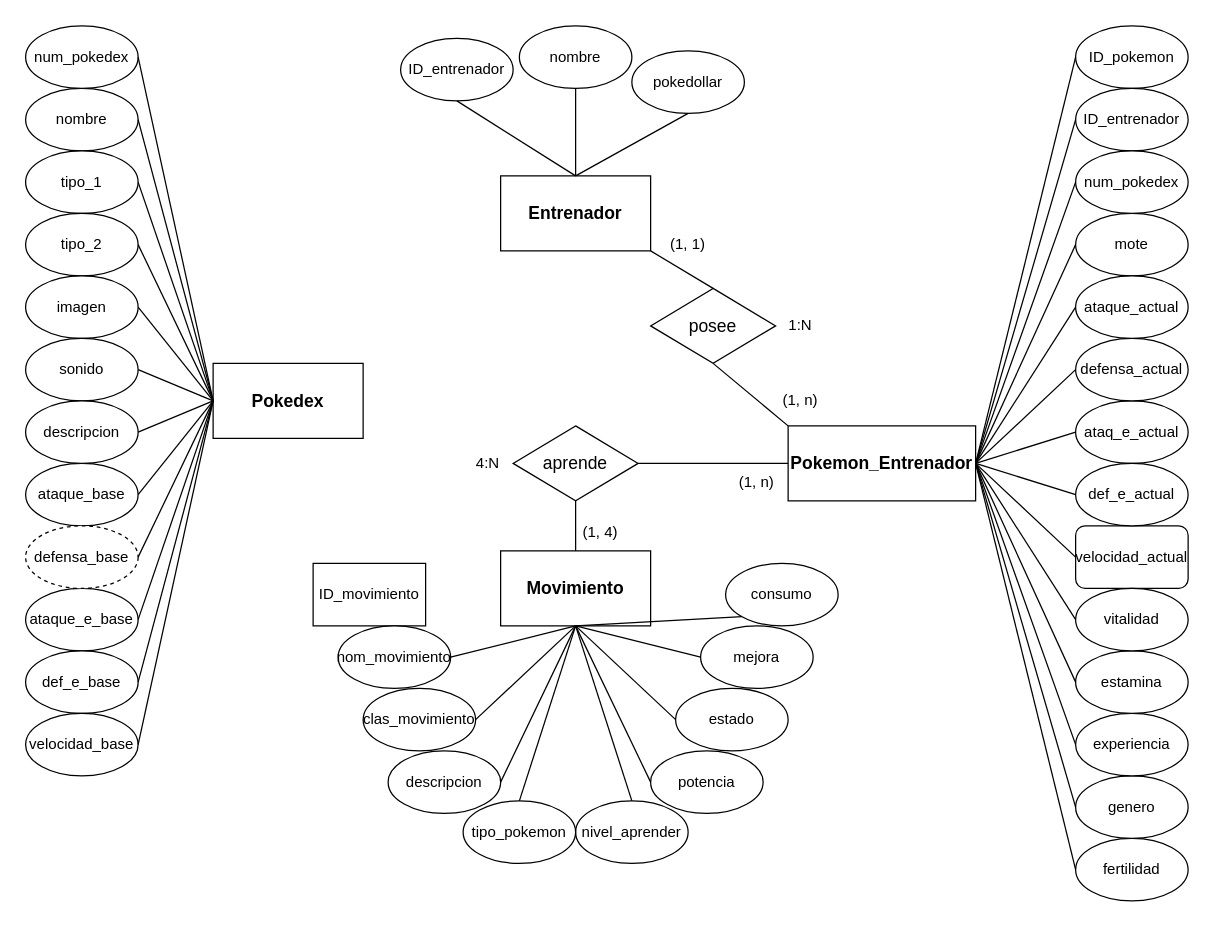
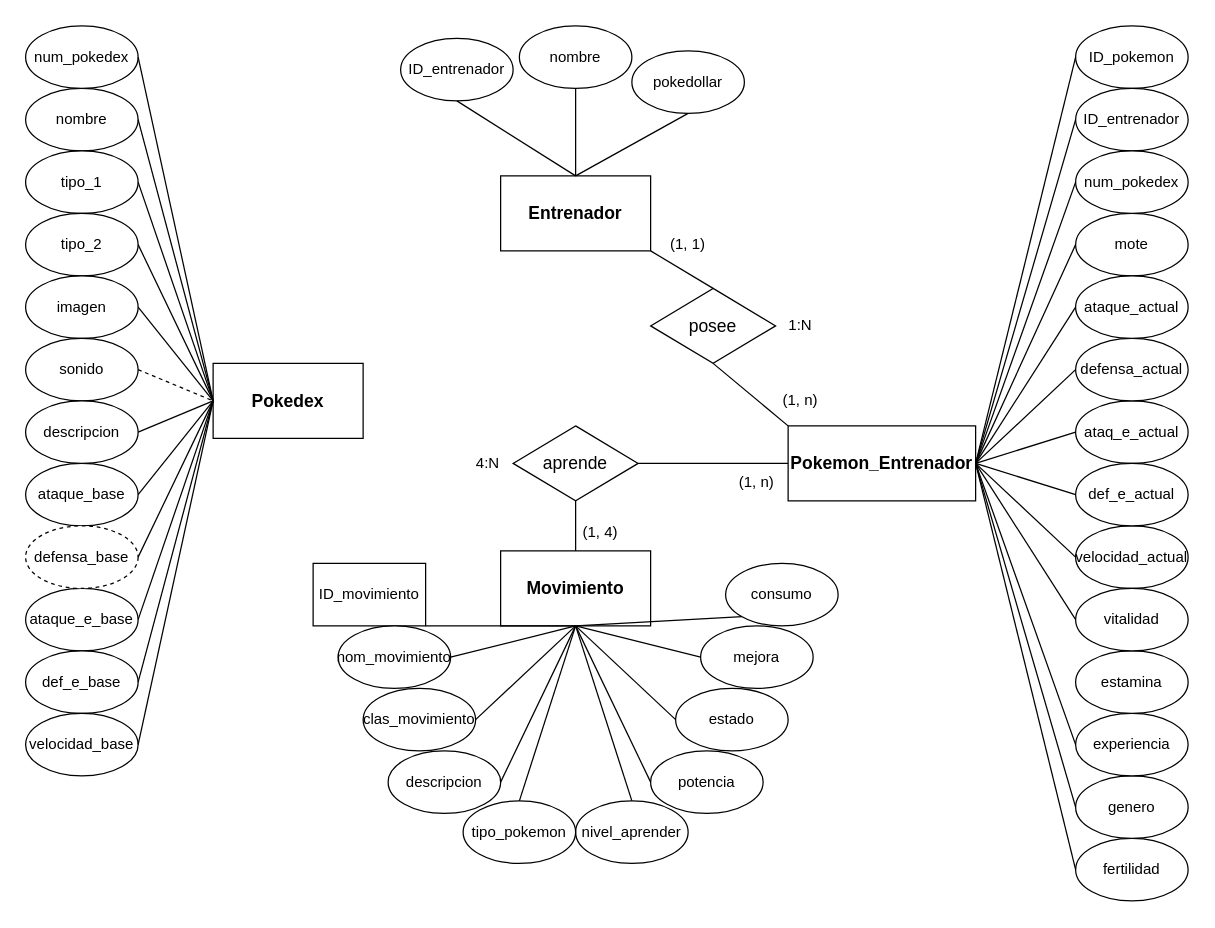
(174, 384) -> (174, 384)
(1132, 557) -> (1132, 557)
(1030, 582) -> none
none -> (463, 626)
